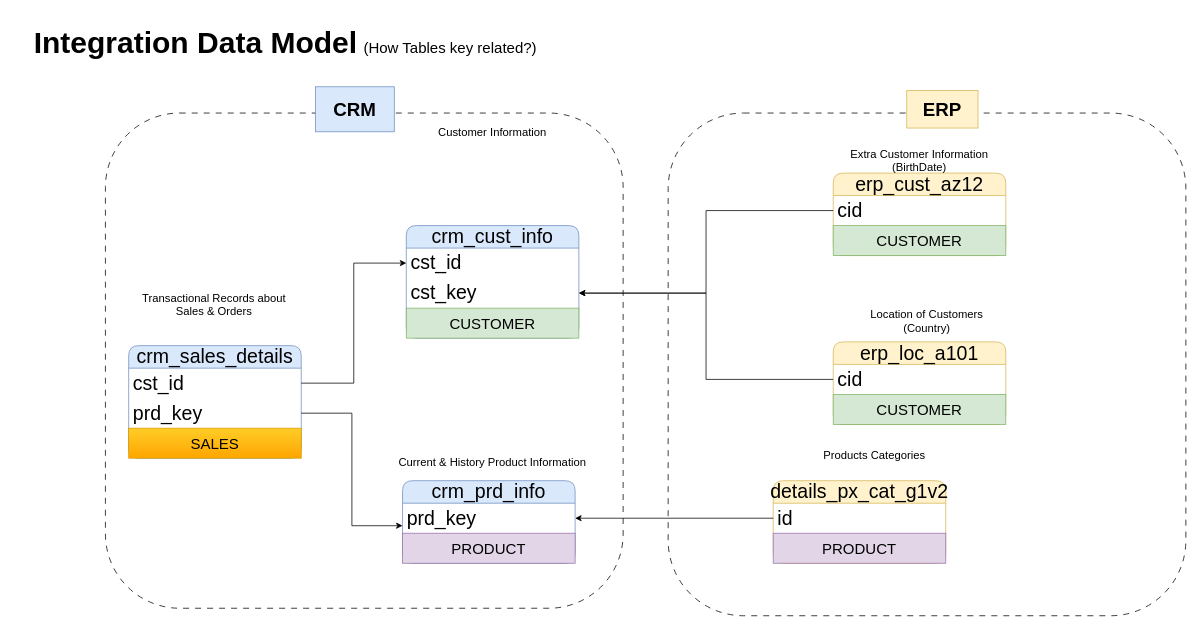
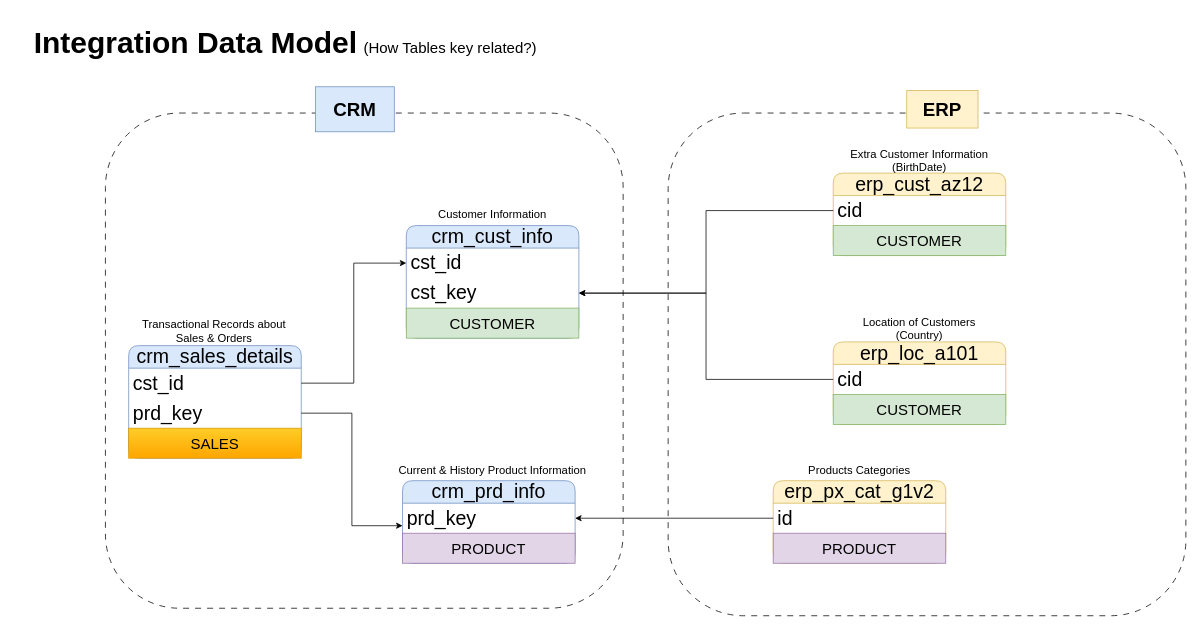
(492, 132) -> (492, 214)
(214, 304) -> (214, 330)
(927, 321) -> (919, 328)
(874, 454) -> (859, 469)
(492, 462) -> (492, 469)
(859, 492) -> (859, 492)
